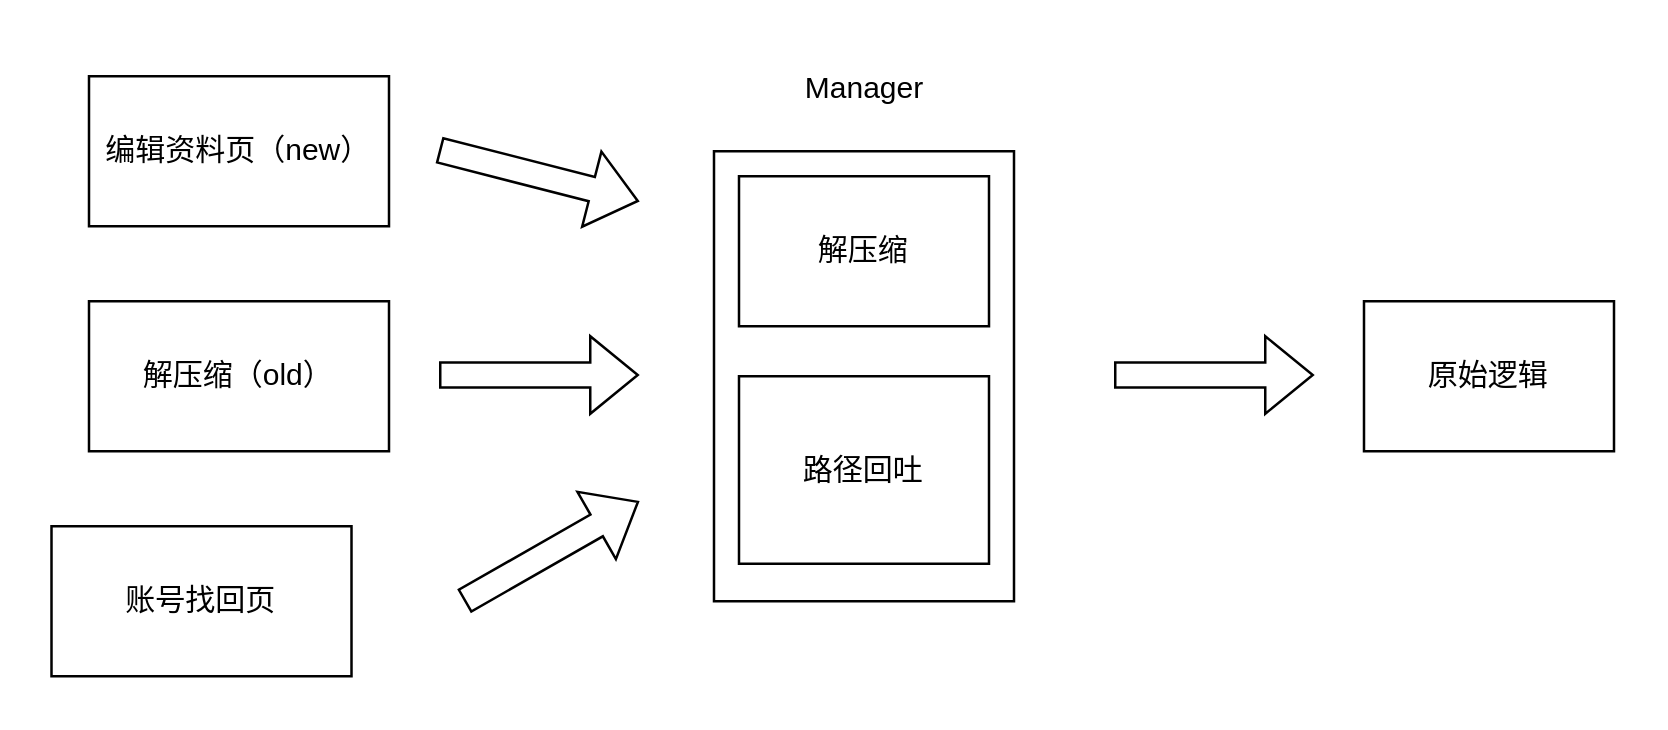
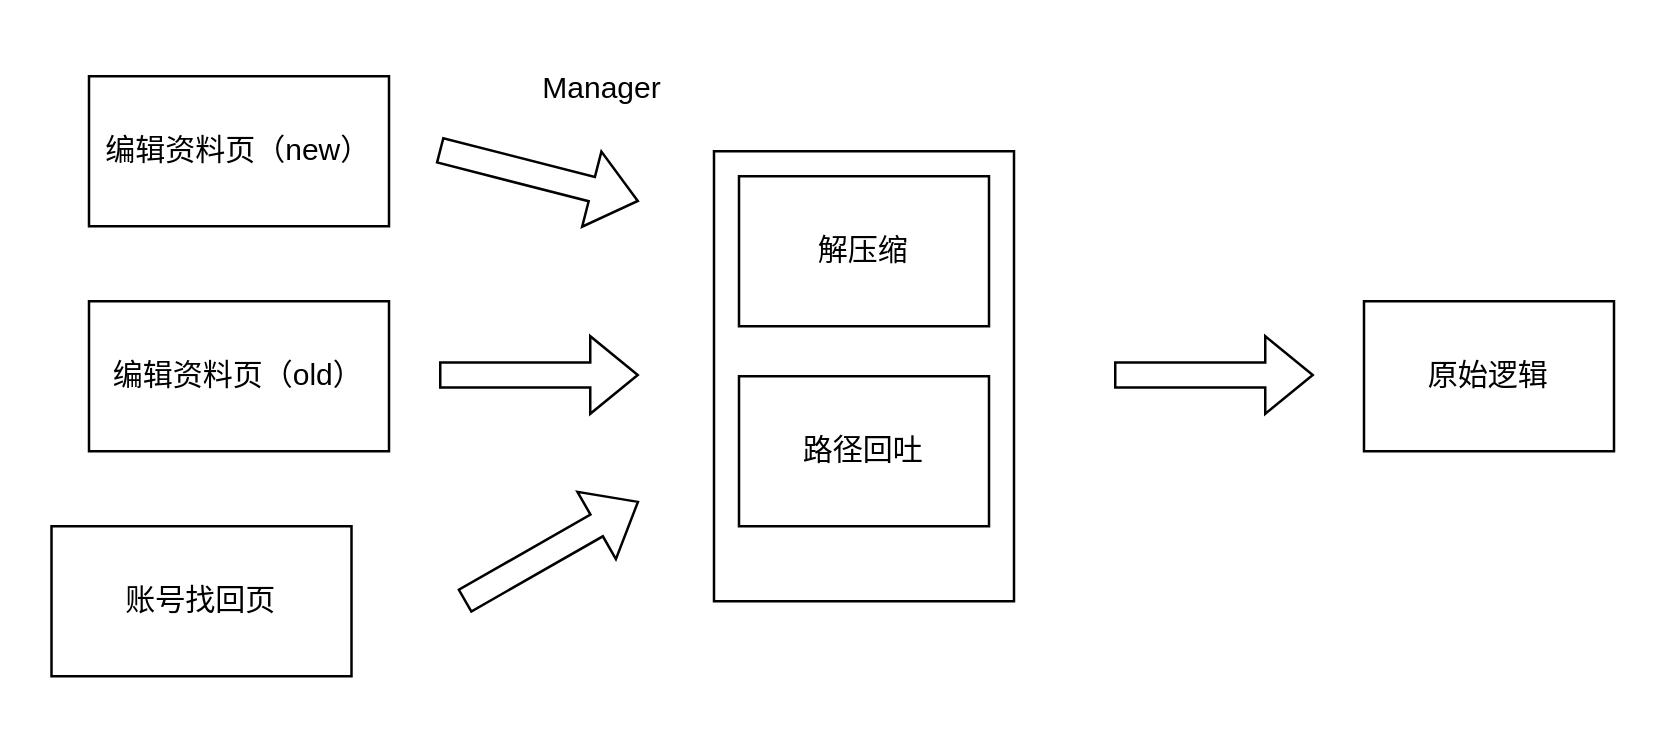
(864, 89) -> (601, 89)
(239, 376) -> (239, 376)
(864, 470) -> (864, 451)
